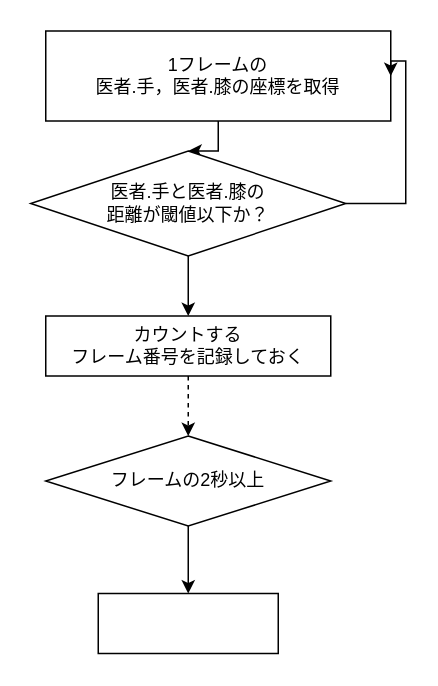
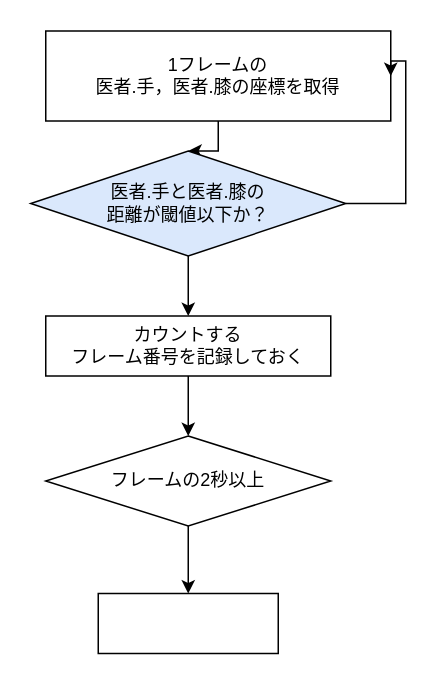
(188, 203) -> (188, 203)
(188, 400) -> (188, 400)
